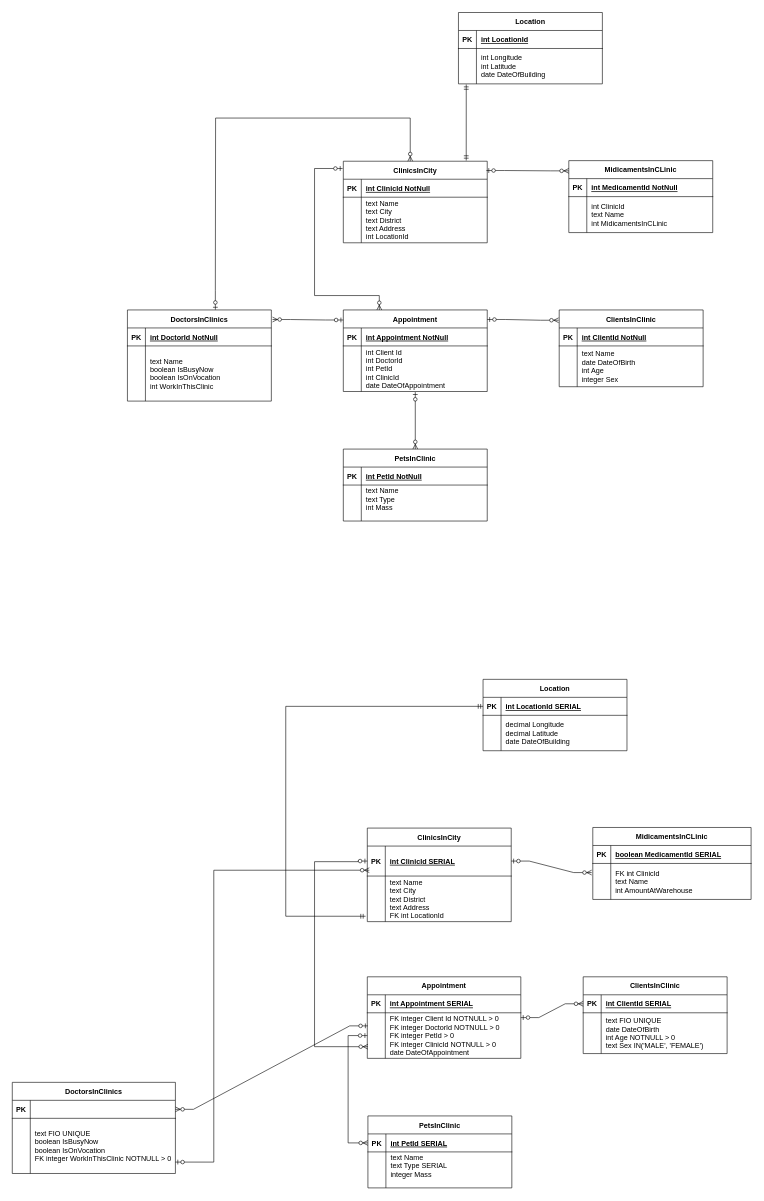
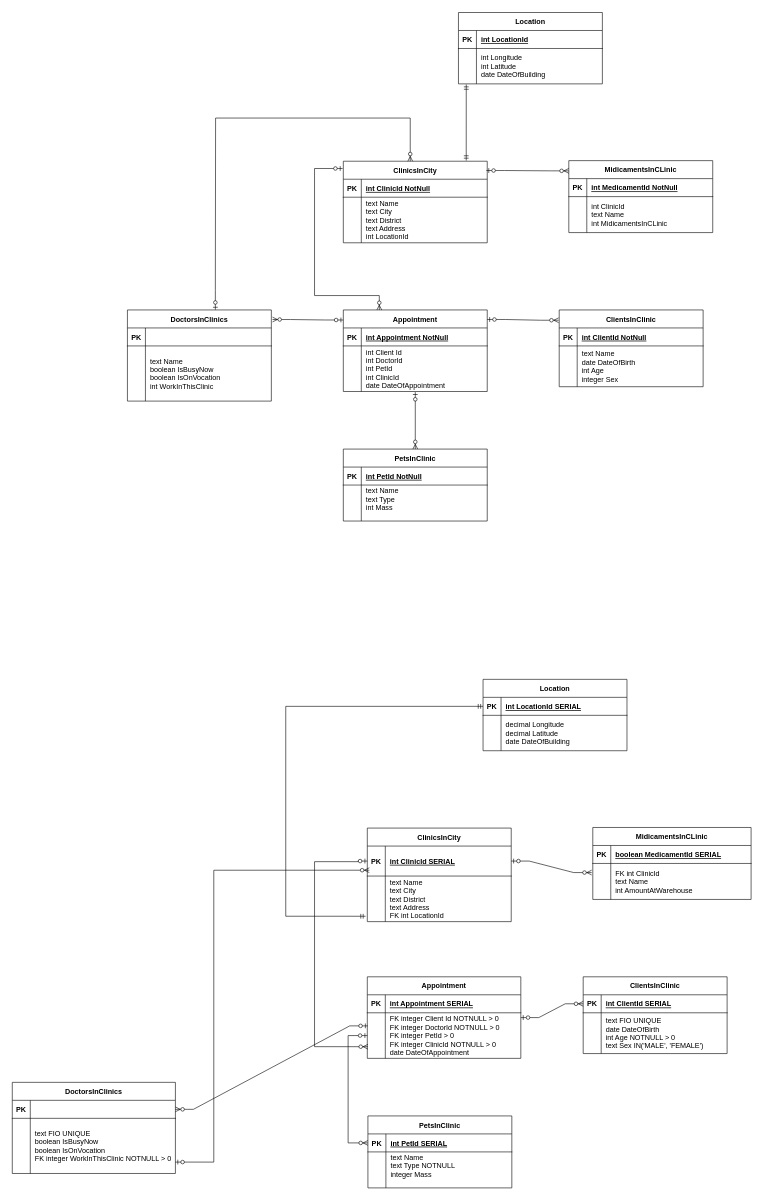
(209, 337) -> none
(408, 1158) -> (408, 1158)
